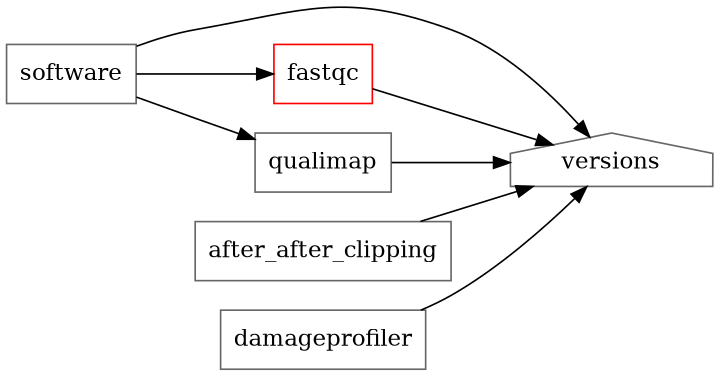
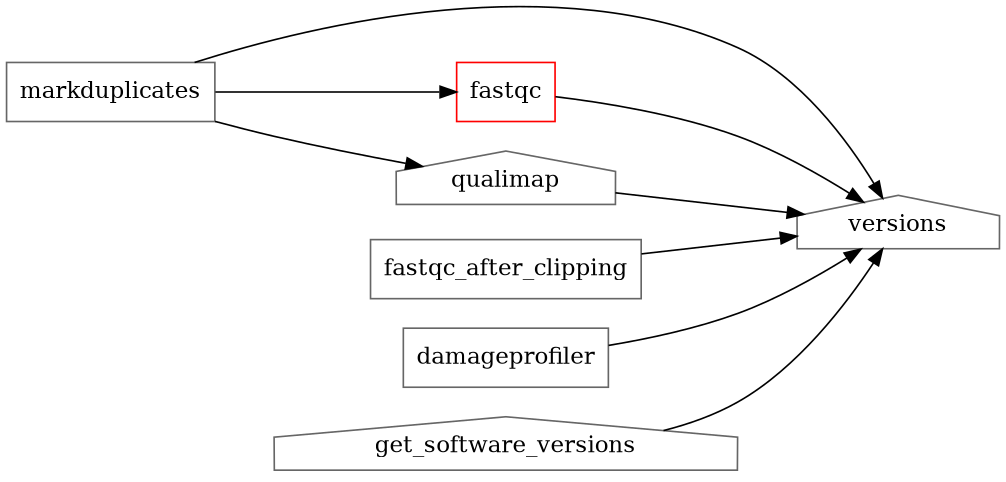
(71, 74) -> (111, 92)
(323, 163) -> (506, 181)
(323, 251) -> (506, 269)
none -> (506, 446)
